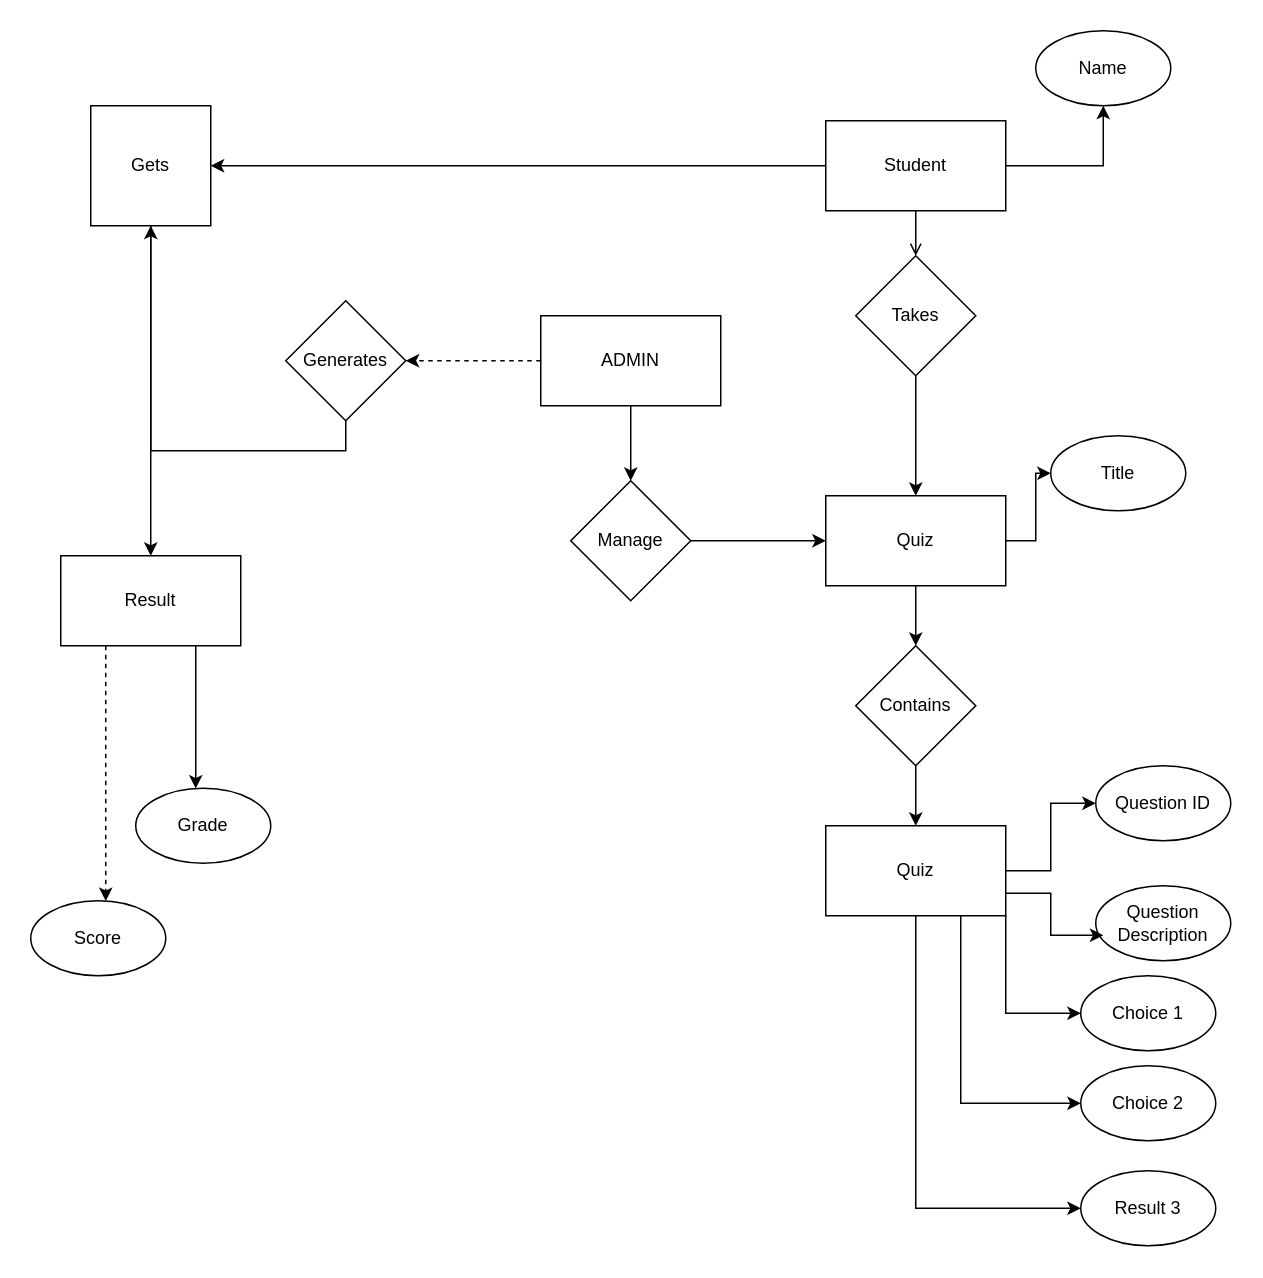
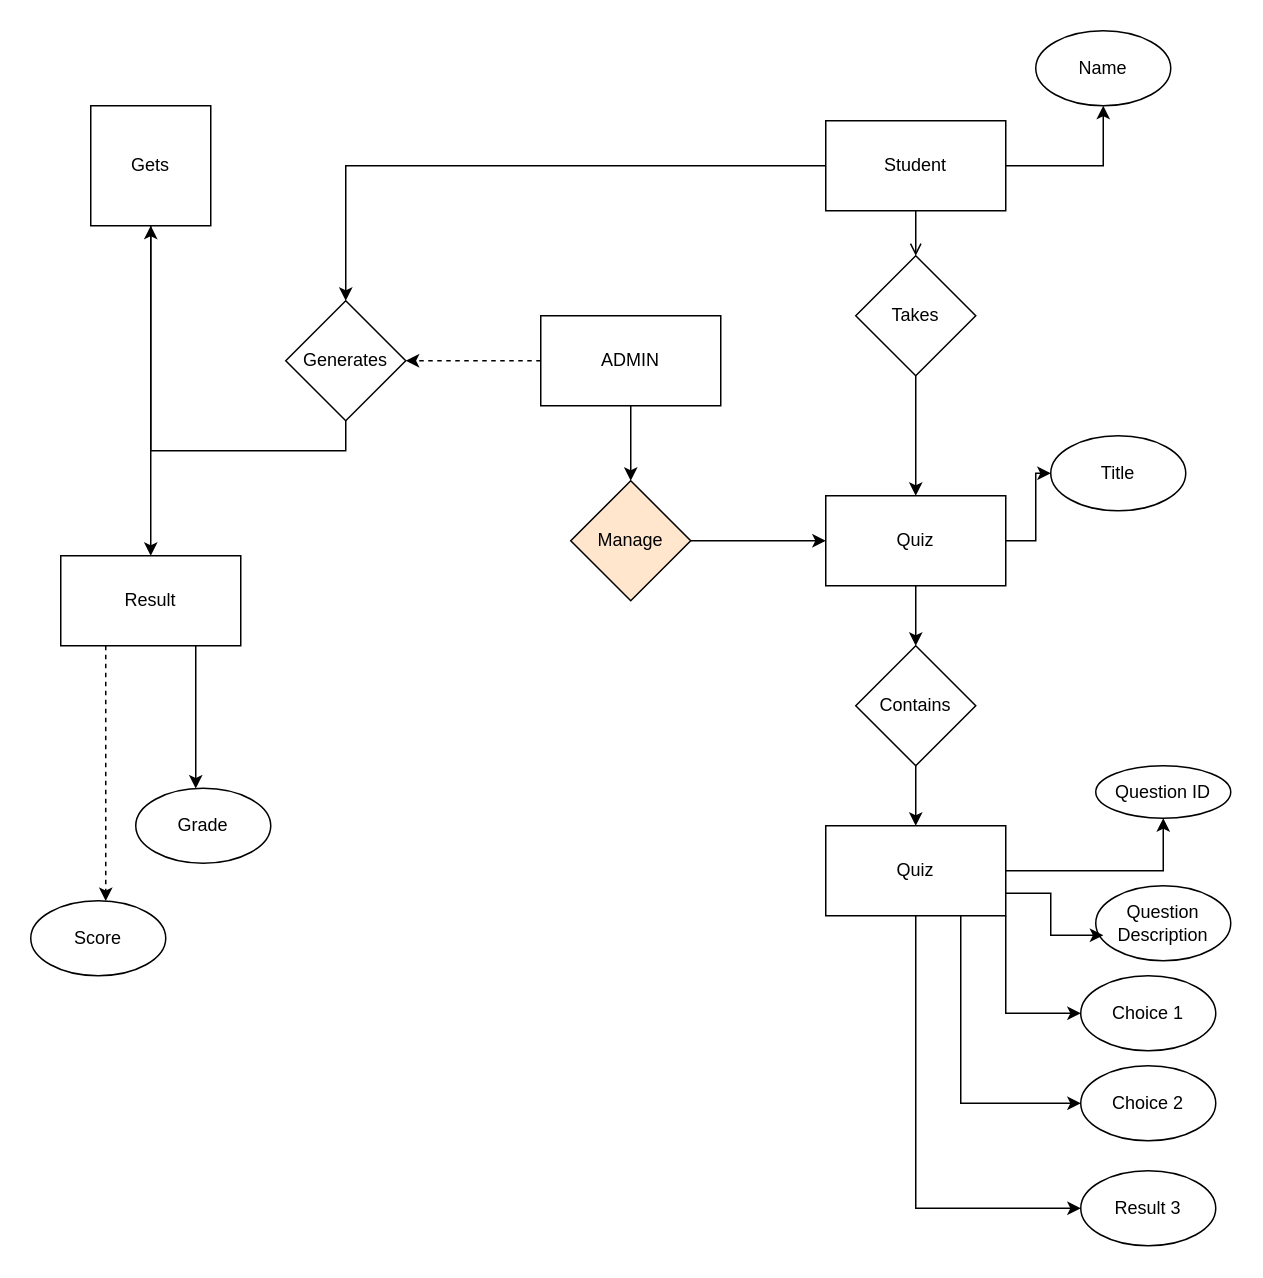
(284, 166) -> (346, 227)
(631, 541) -> (631, 541)
(1163, 803) -> (1163, 792)
